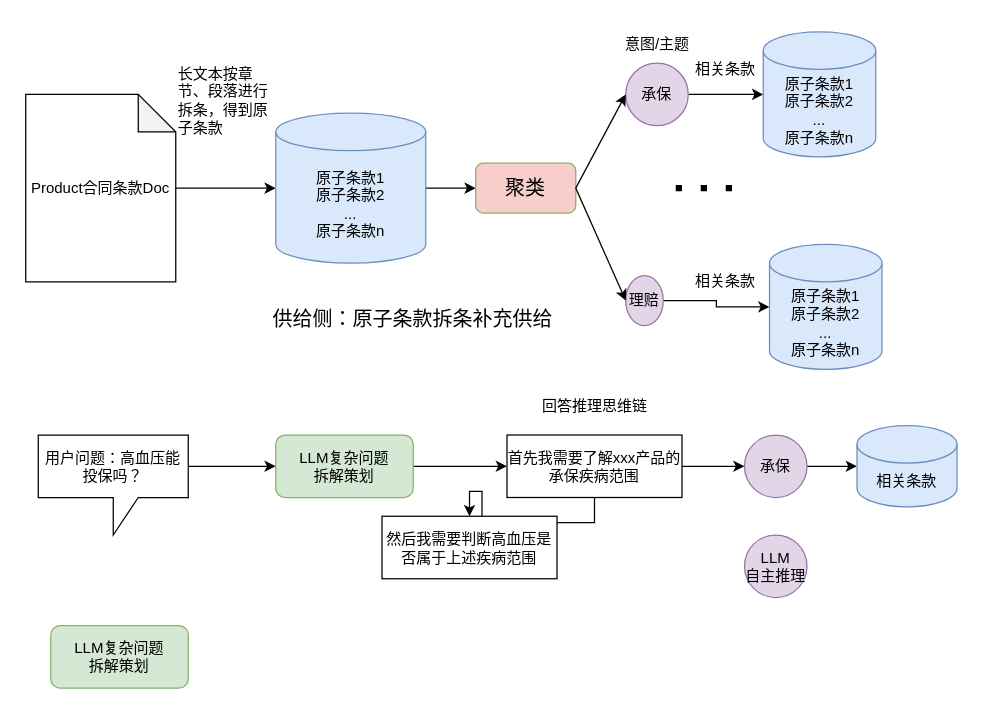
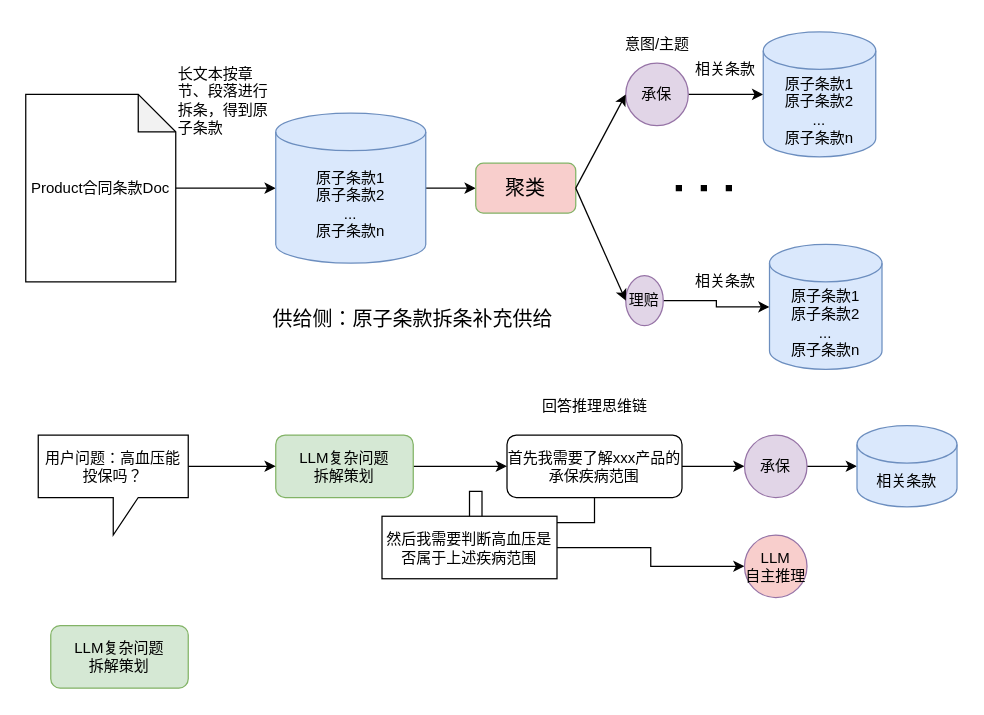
(594, 466) -> (594, 466)
(469, 506) -> (469, 510)
none -> (651, 553)
(776, 566) -> (776, 566)
